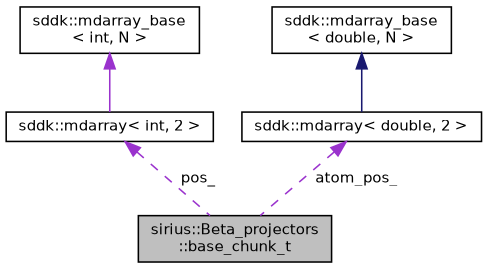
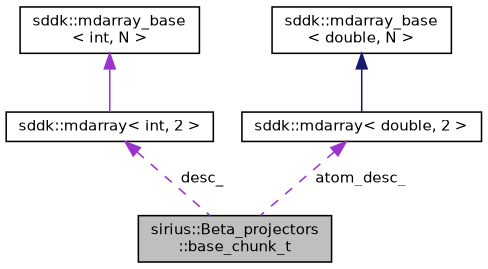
(196, 179) -> (200, 179)
(355, 179) -> (359, 179)
